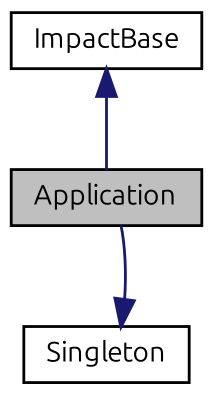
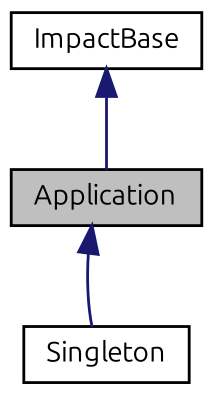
(125, 262) -> (88, 290)
